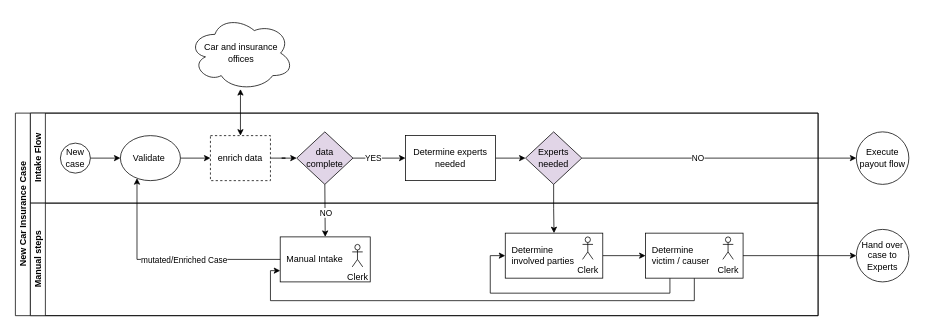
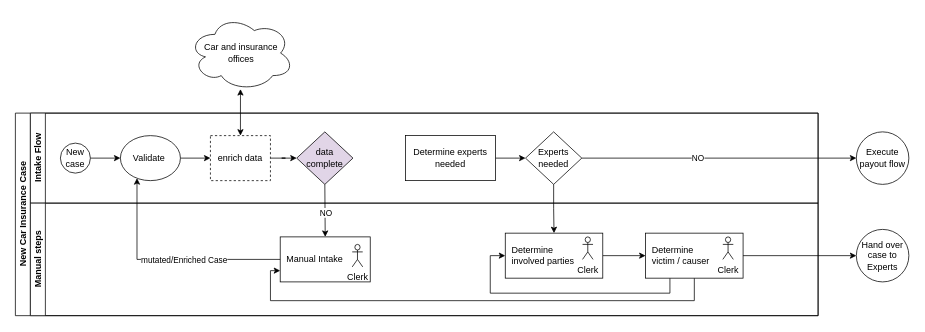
(373, 158) -> none
(554, 158) -> (554, 158)
